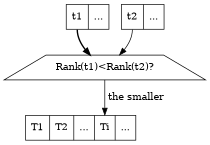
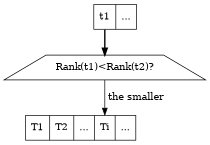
(143, 17) -> none
